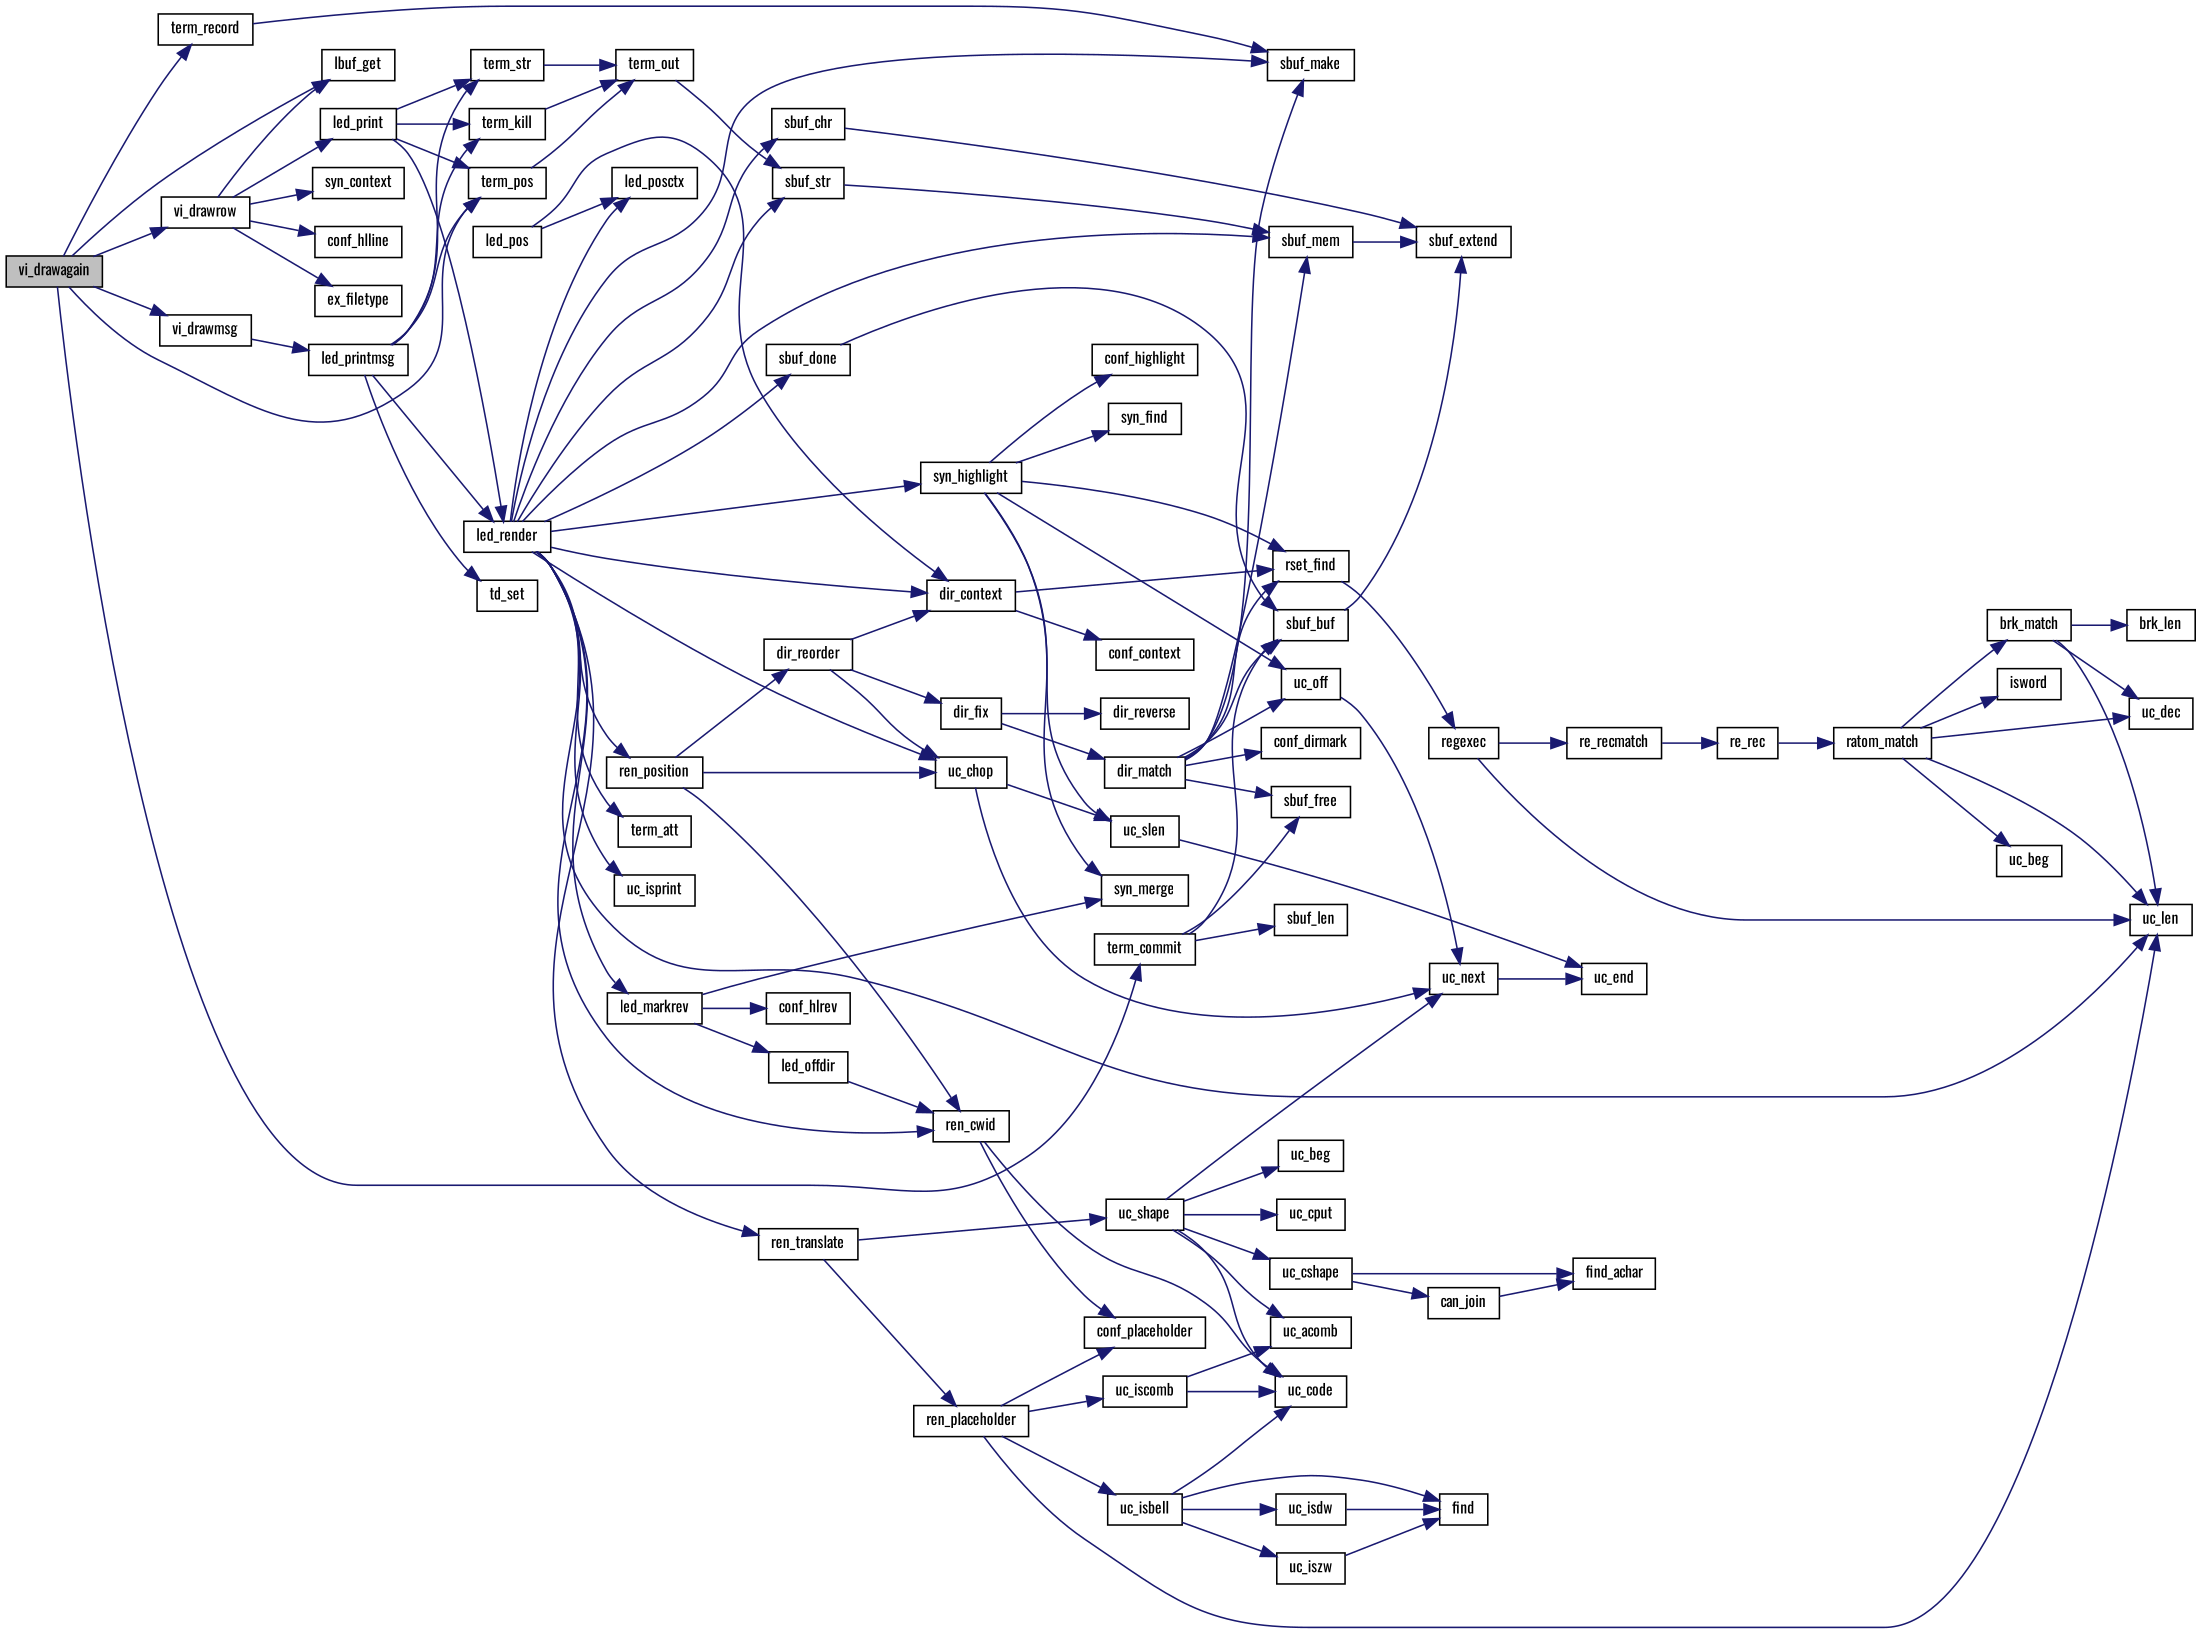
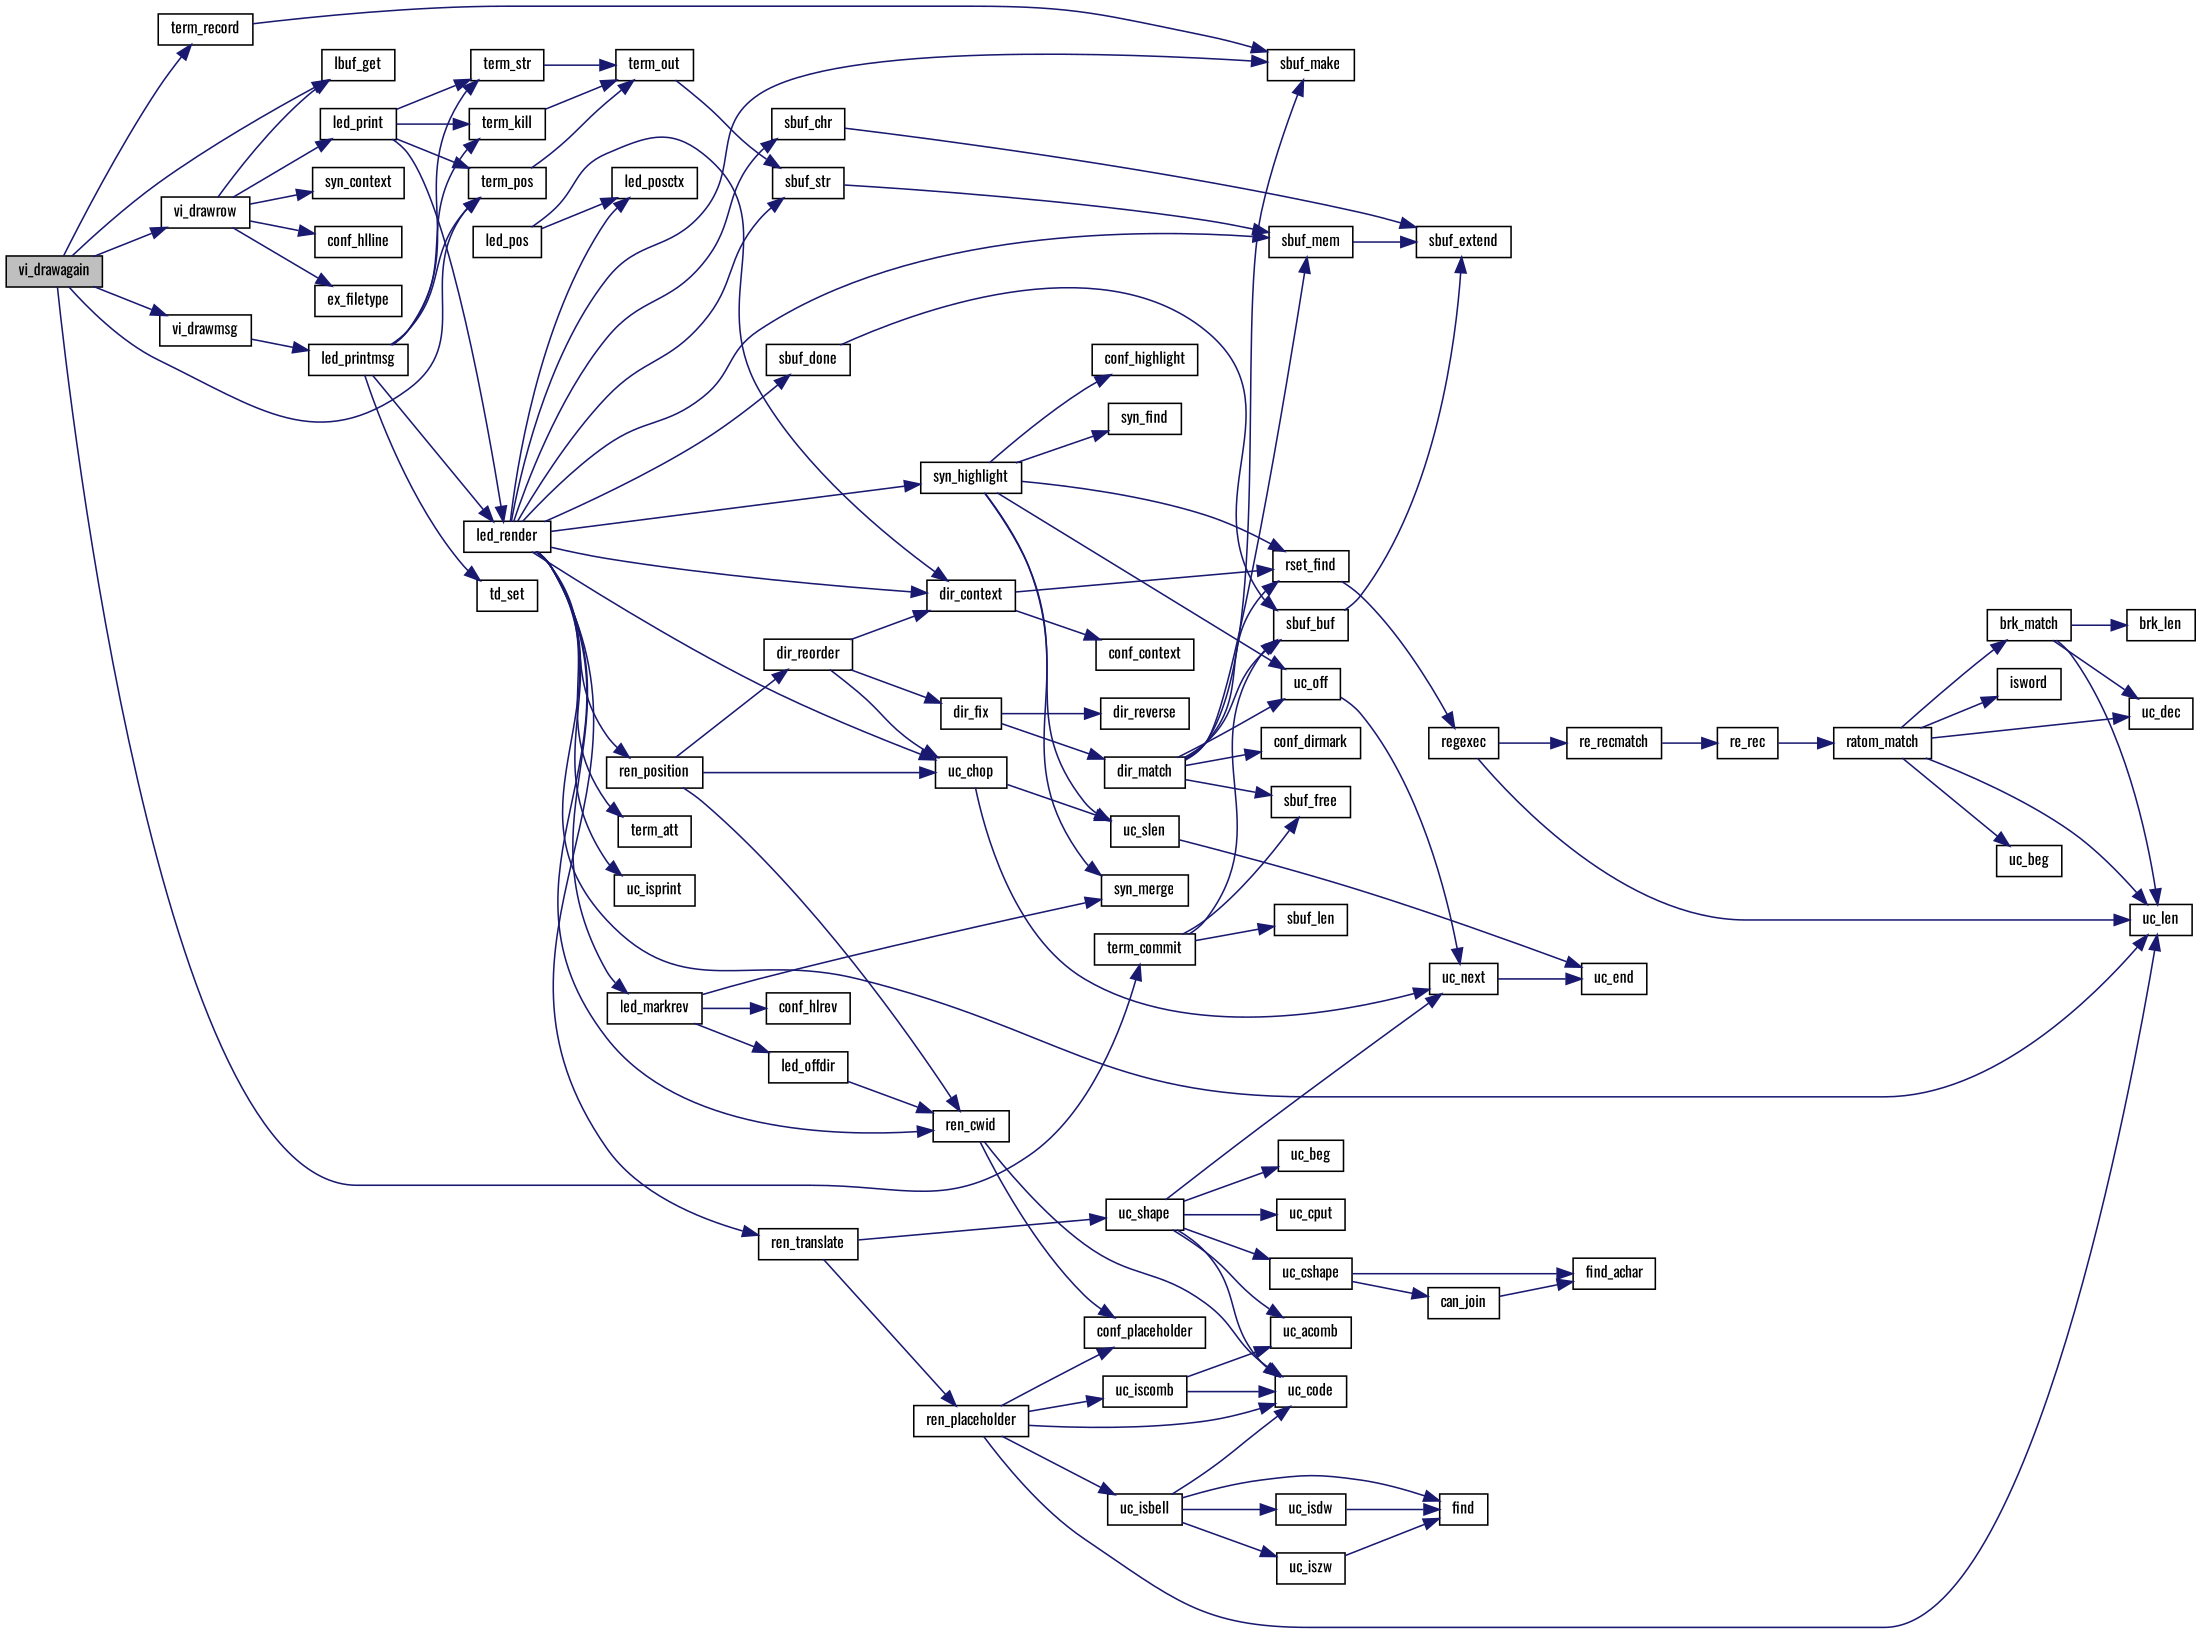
none -> (1145, 1426)
